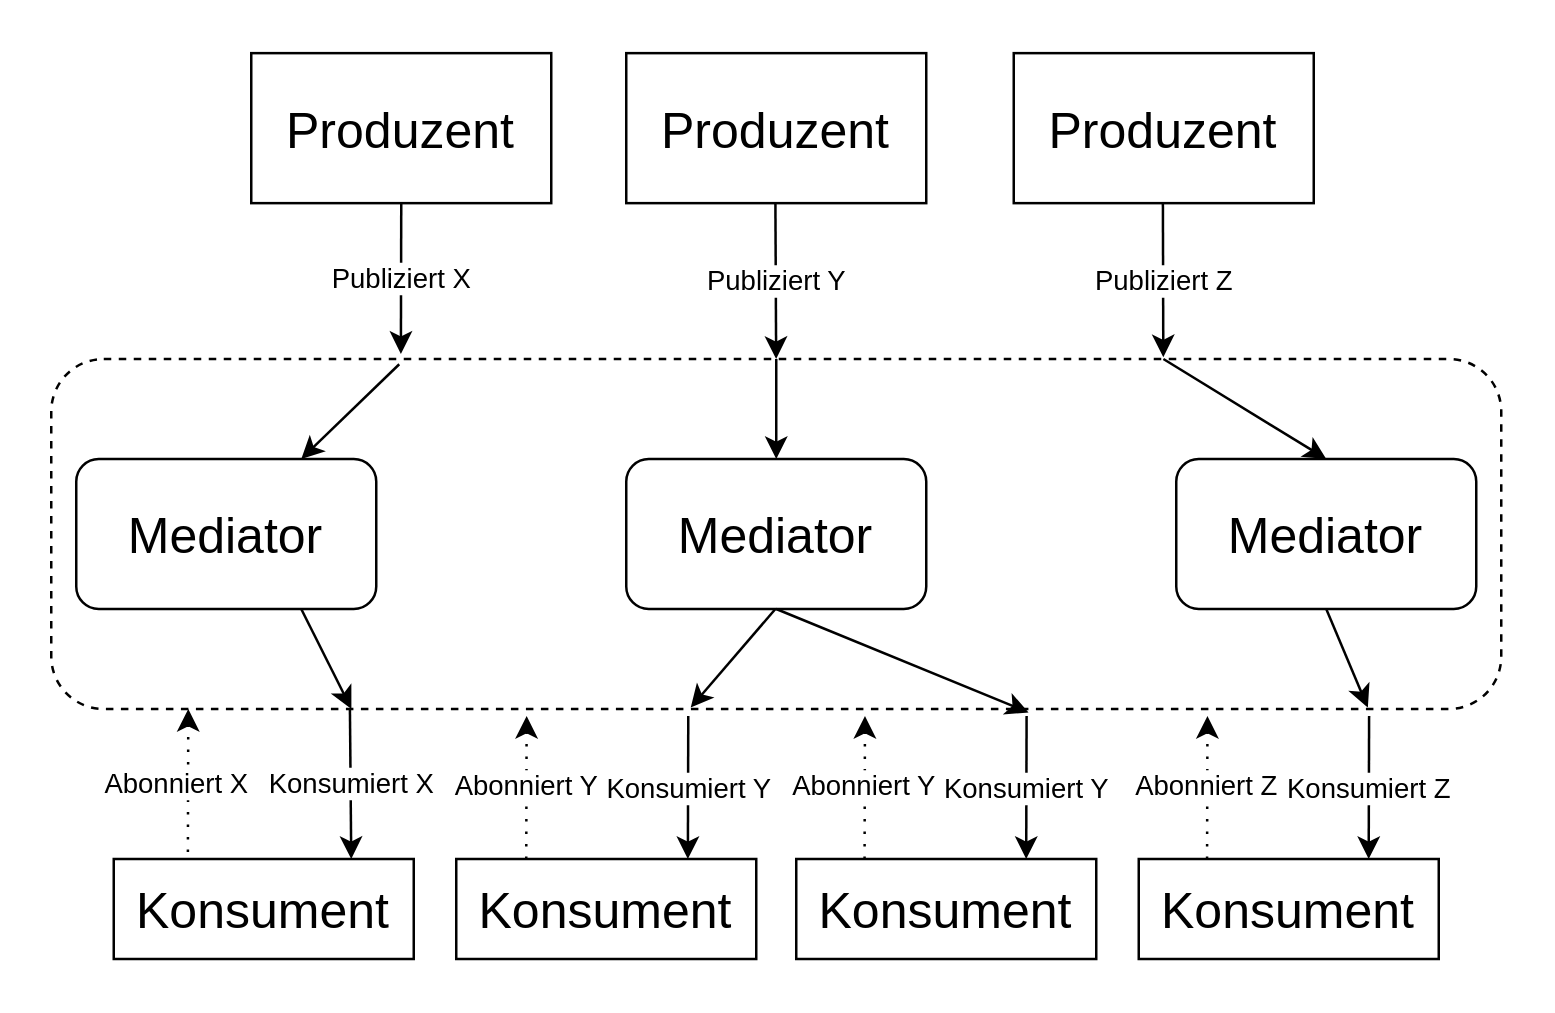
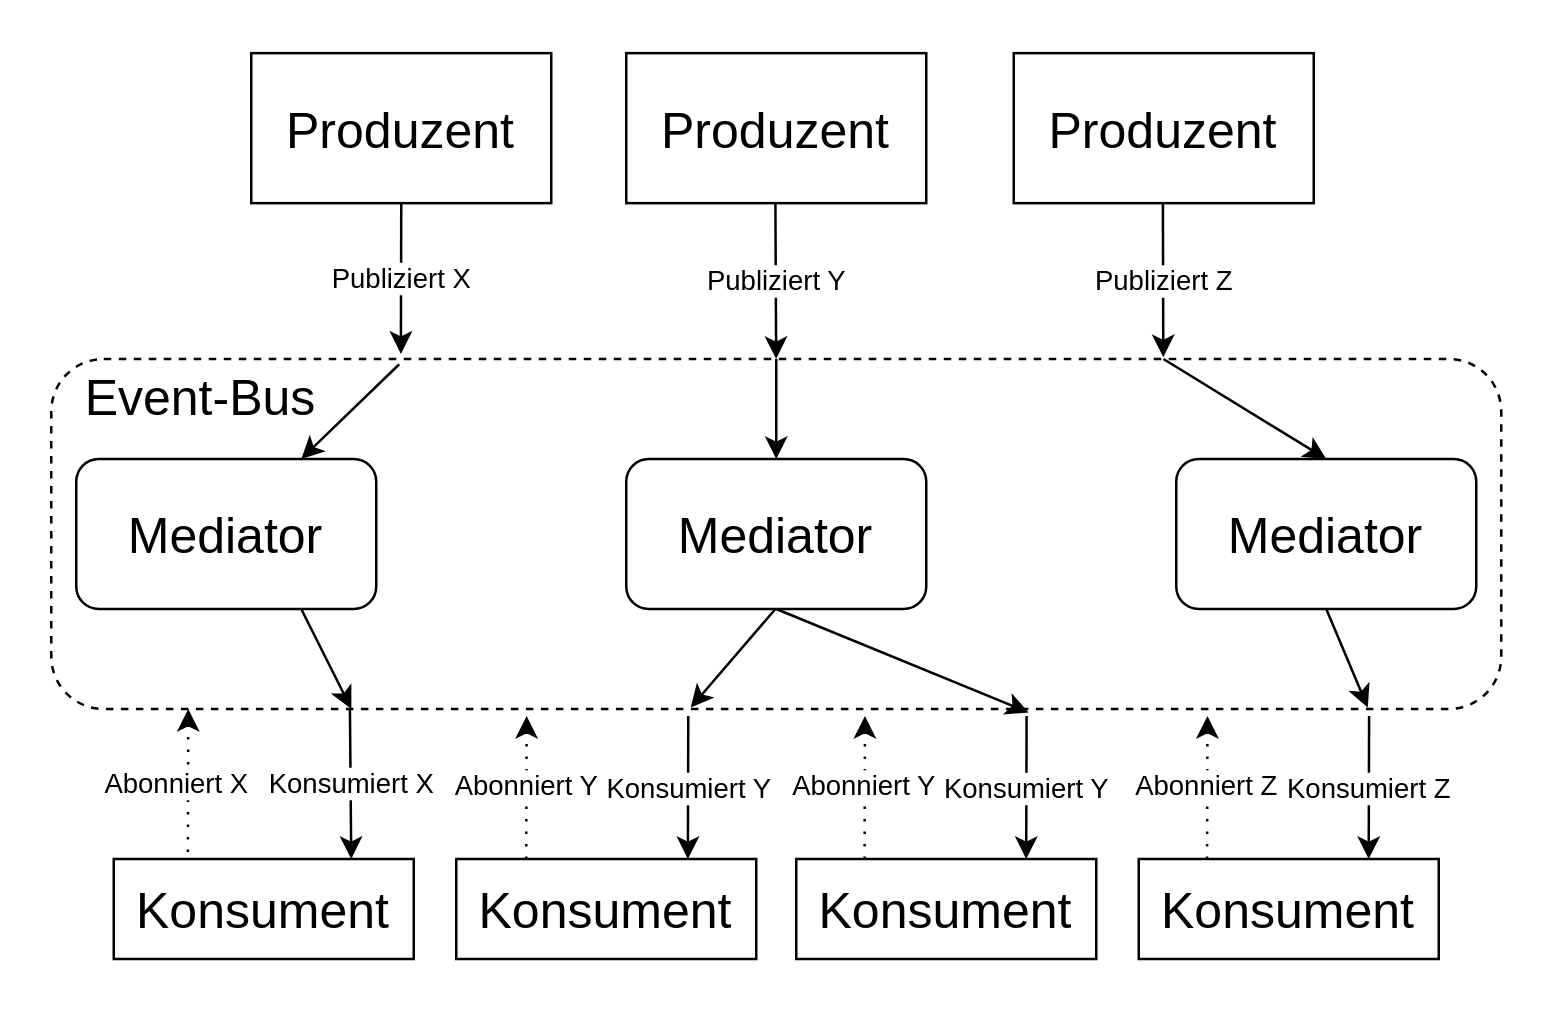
none -> (201, 396)
